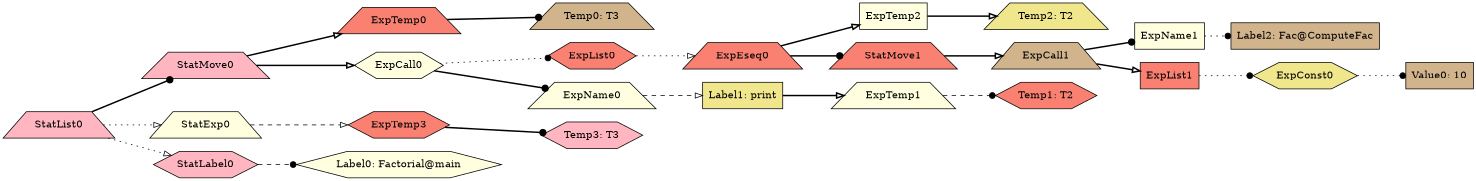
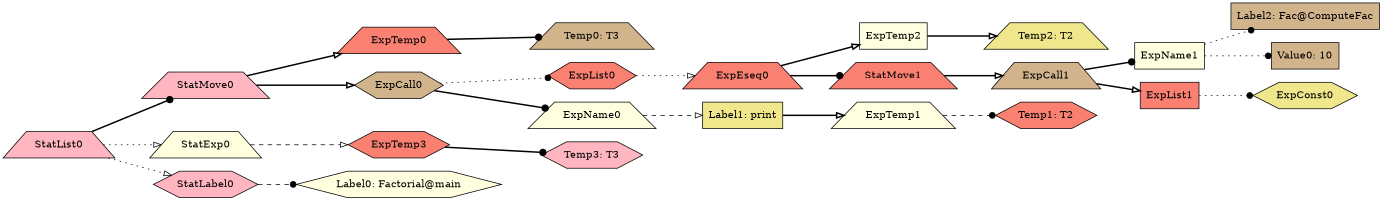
(399, 65) -> (399, 85)
(1379, 76) -> (1235, 56)
